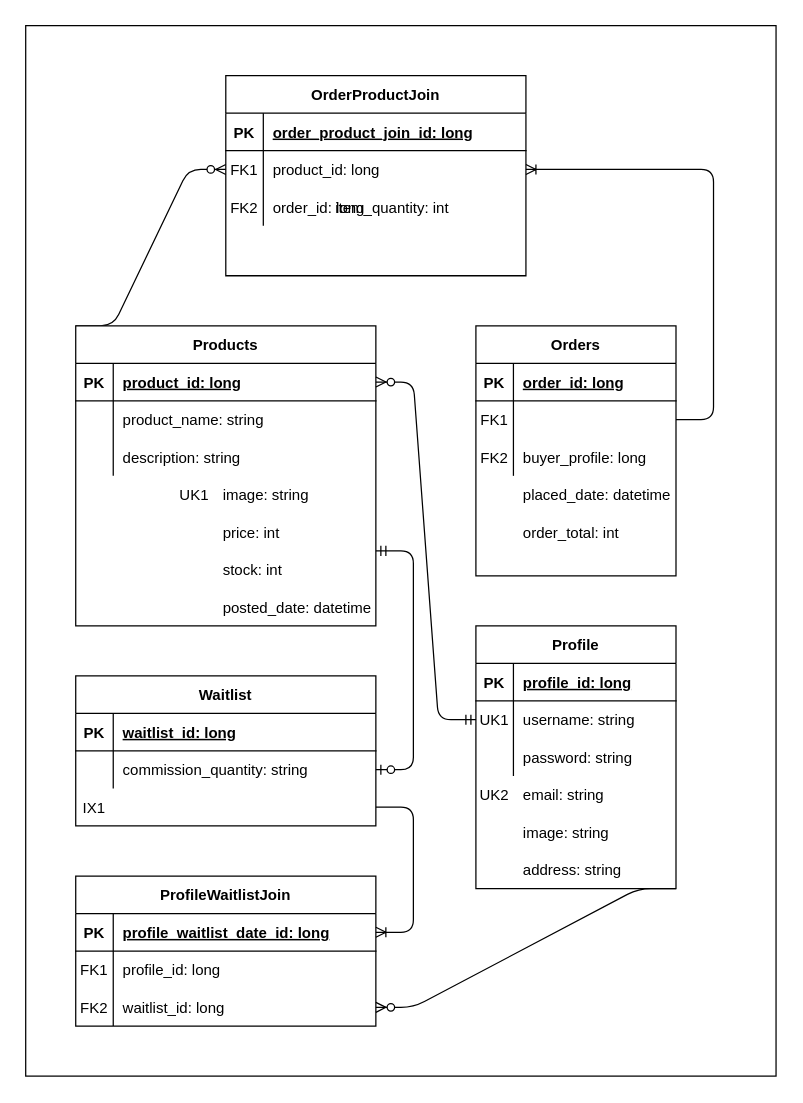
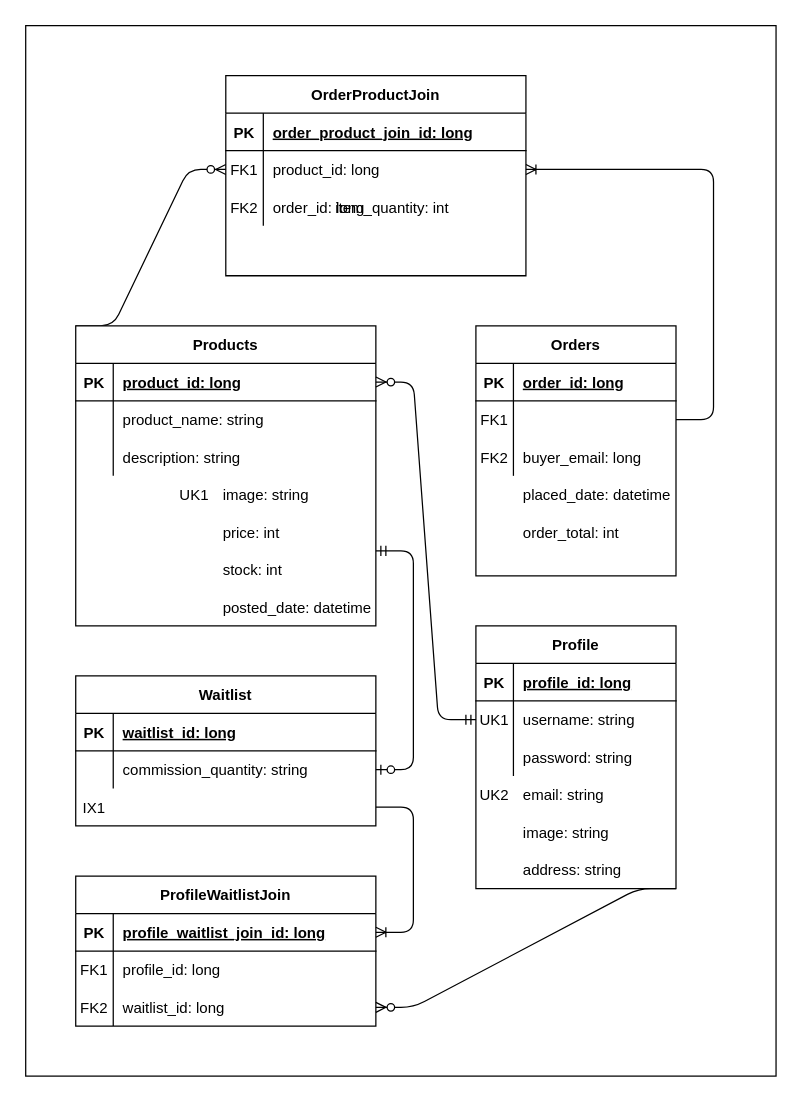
(593, 458) -> (584, 458)
(231, 933) -> (229, 933)
